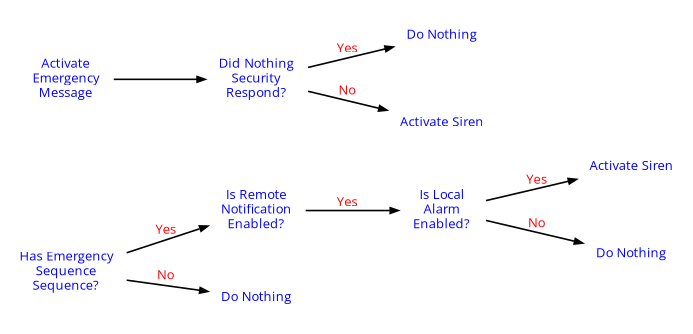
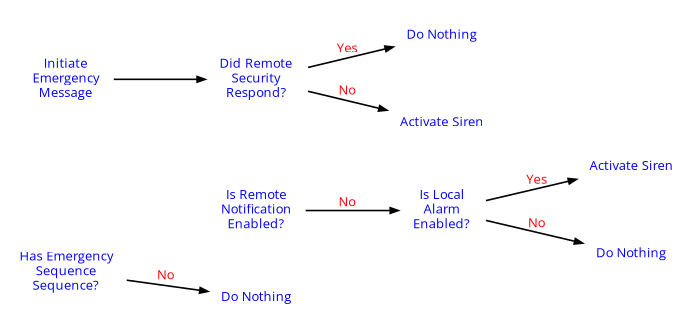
(66, 79) -> (66, 79)
(257, 79) -> (257, 79)
(347, 203) -> (347, 203)
(163, 241) -> none
